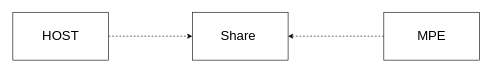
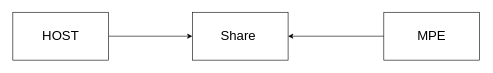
(148, 36) -> (148, 36)
(338, 36) -> (338, 36)
